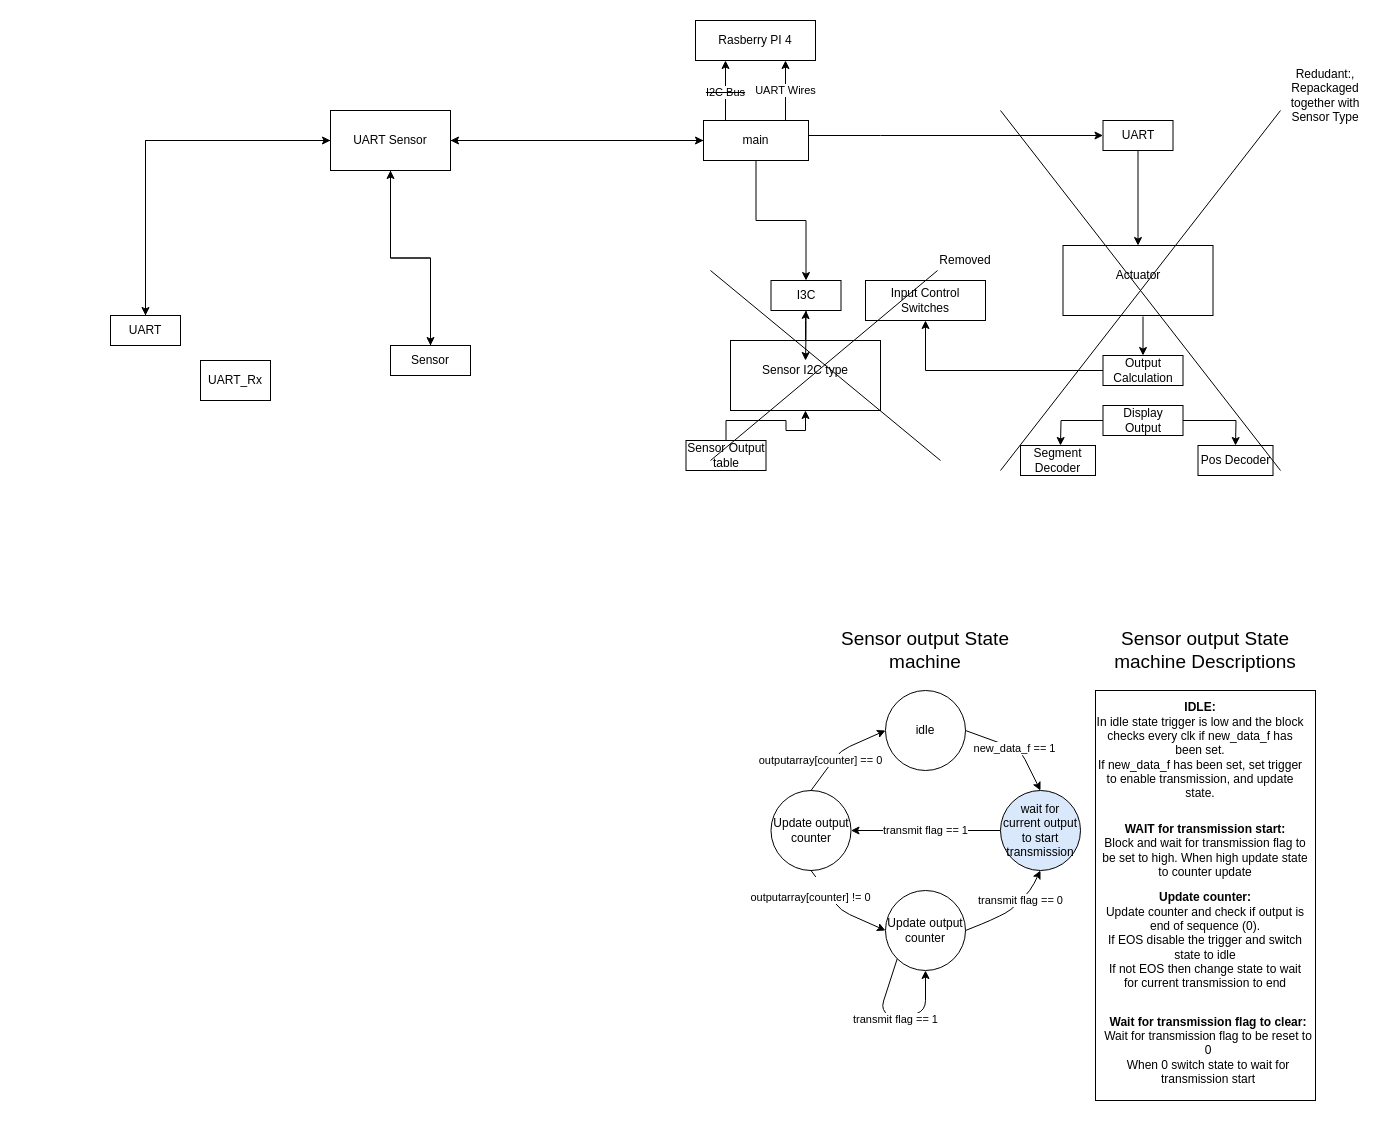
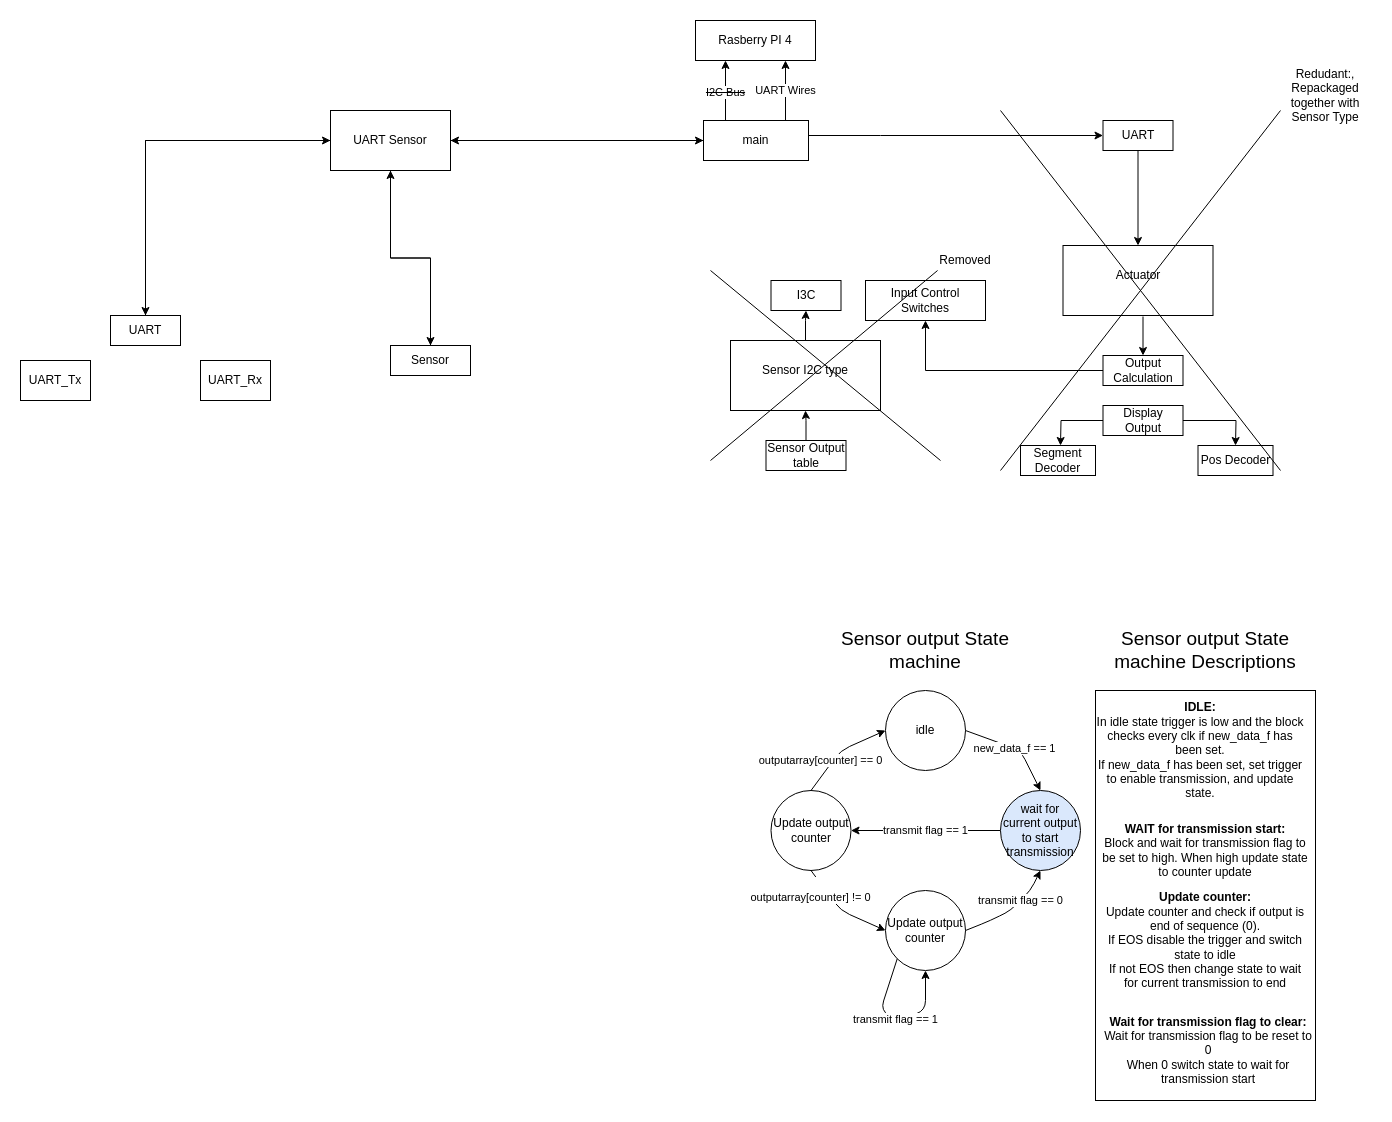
(777, 221) -> none
(806, 347) -> none
none -> (56, 381)
(726, 456) -> (806, 456)
